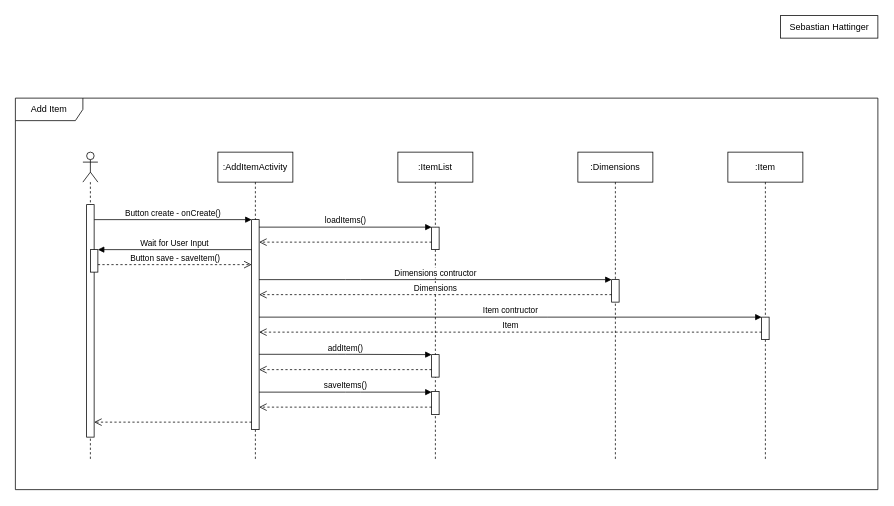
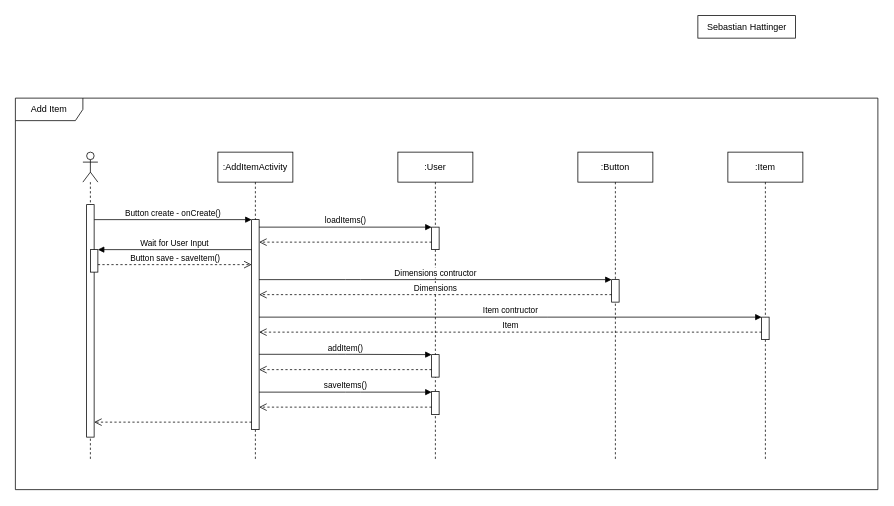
(829, 27) -> (747, 27)
(435, 167) -> (435, 167)
(615, 167) -> (615, 167)
